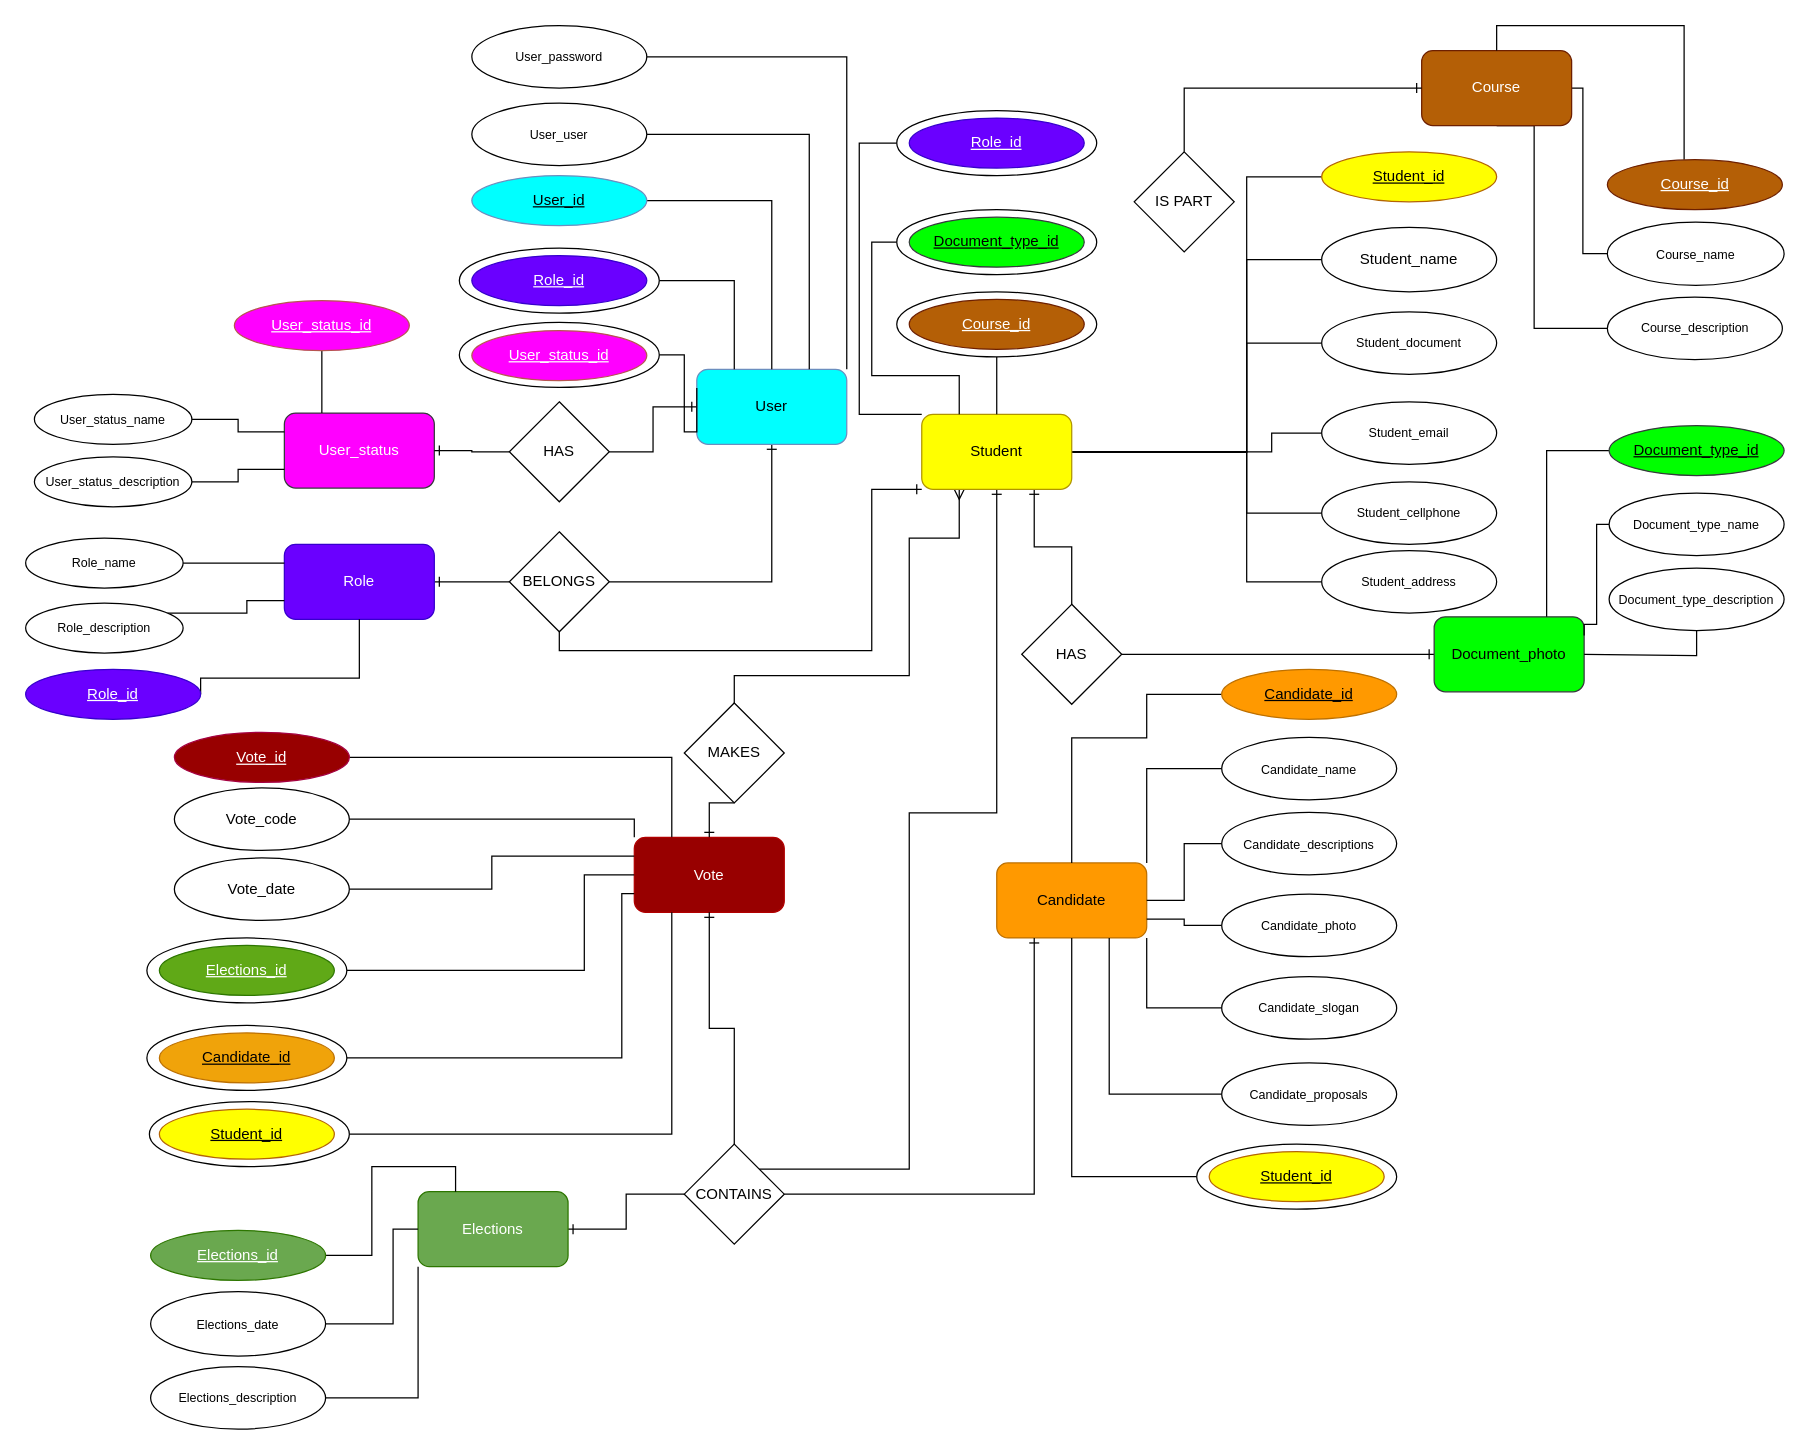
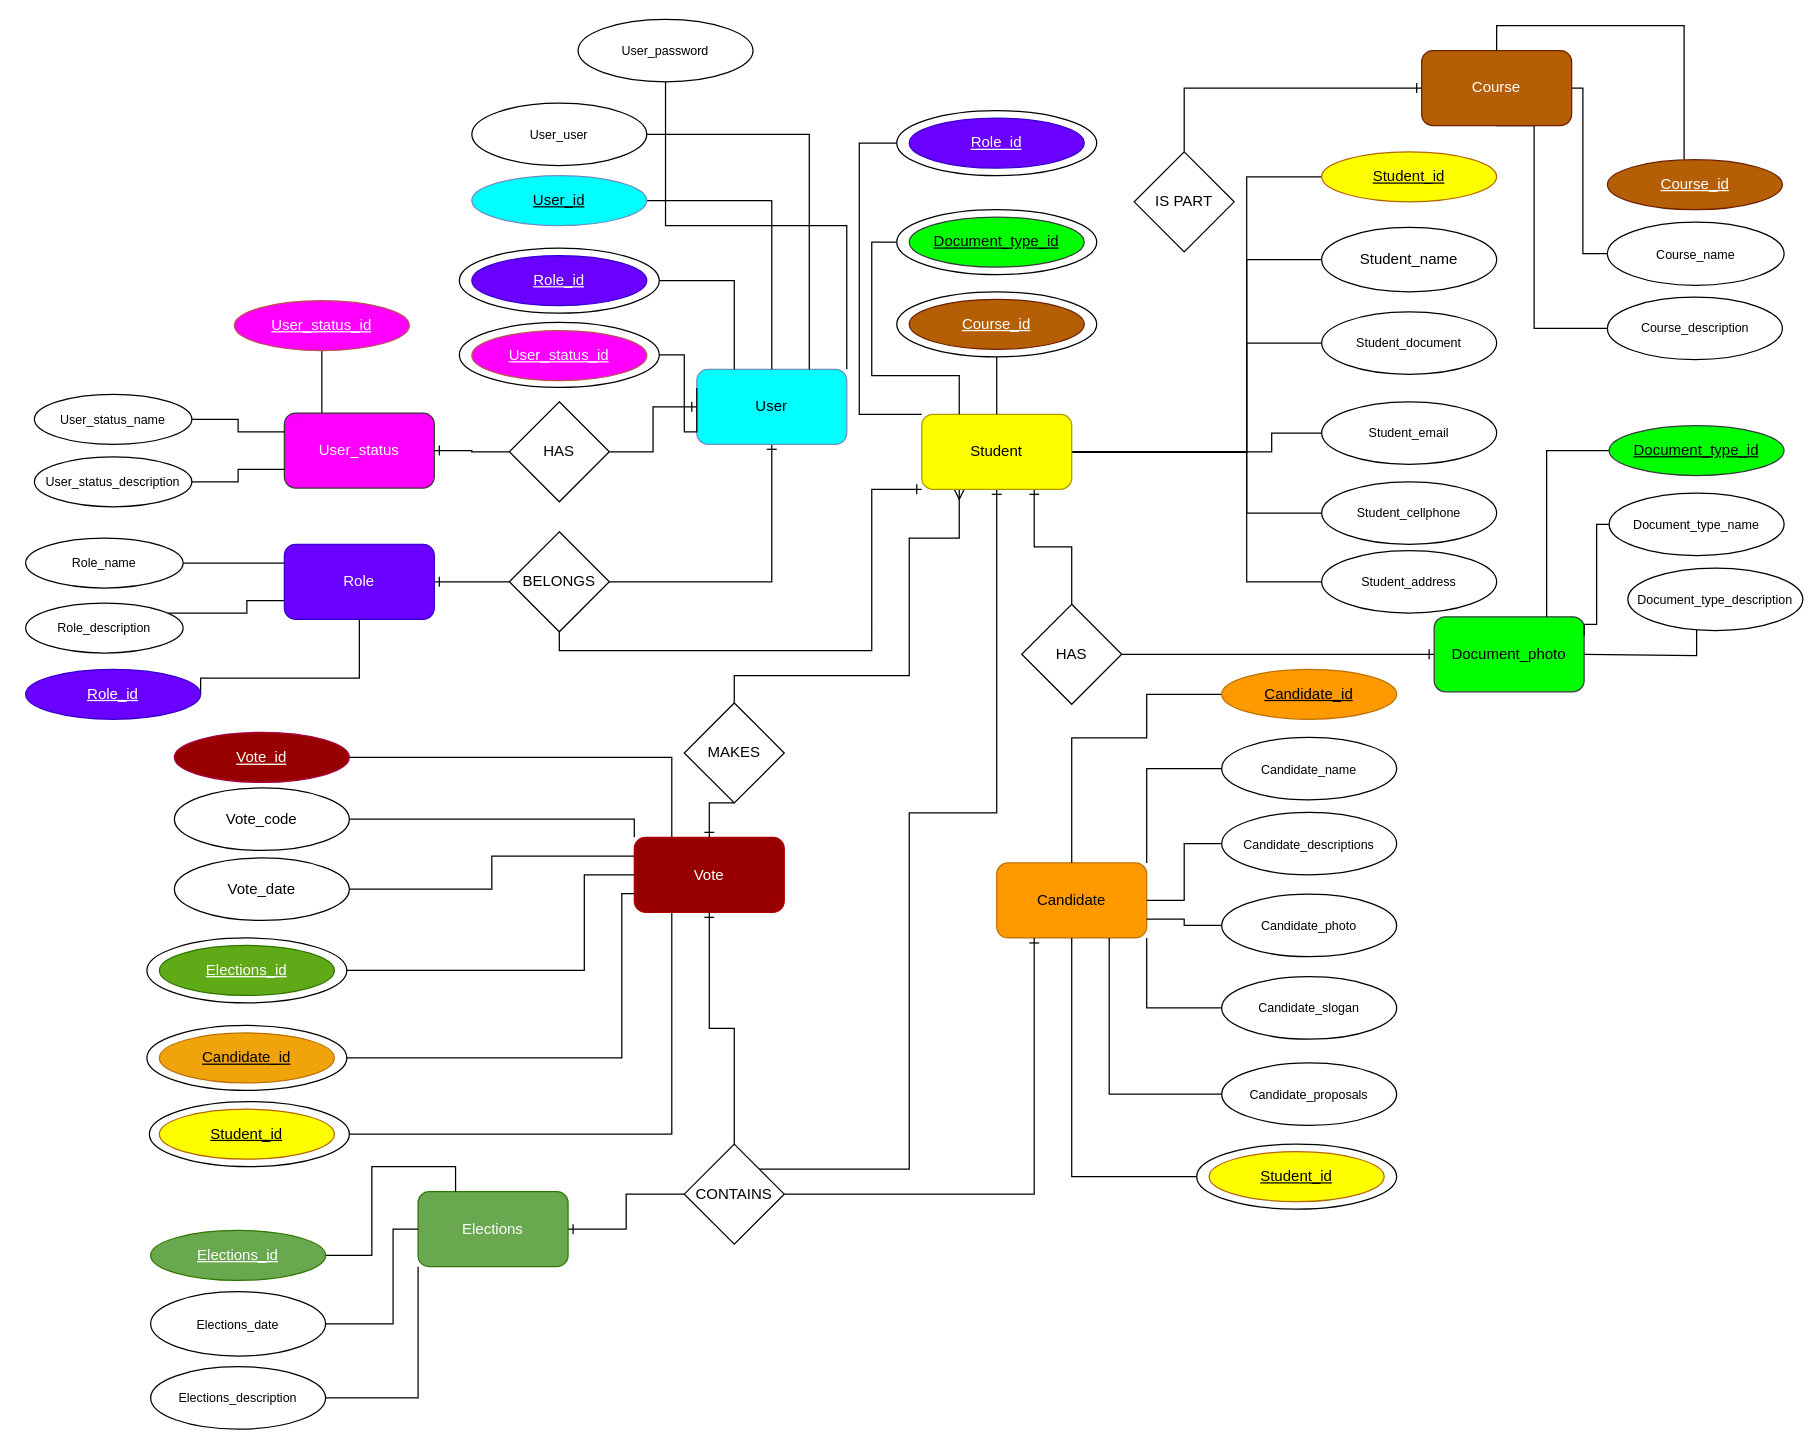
(559, 57) -> (666, 51)
(1697, 599) -> (1716, 599)
